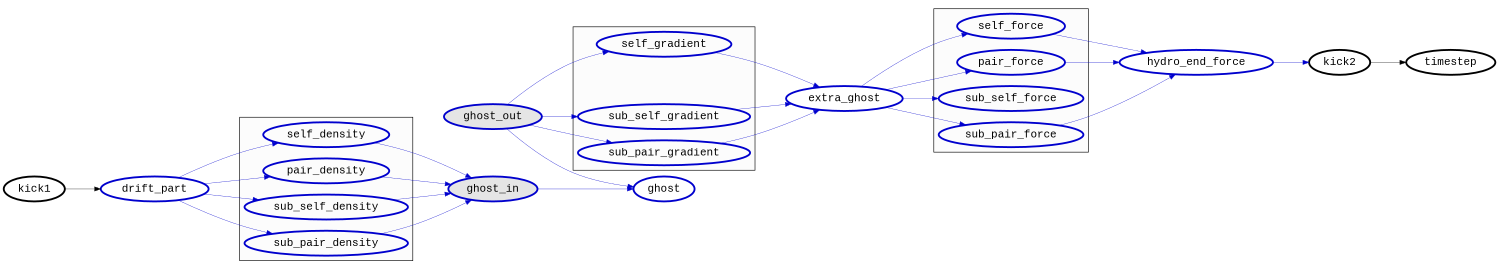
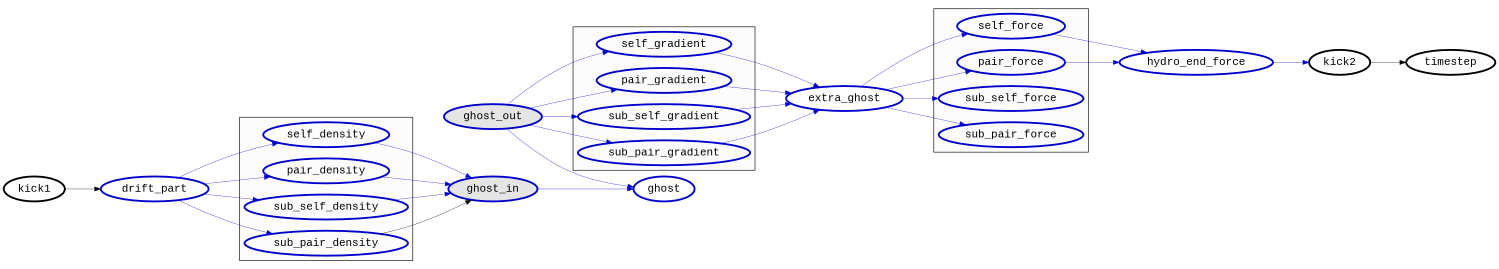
none -> (664, 80)
(1116, 105) -> none
(424, 221) -> (424, 221)
